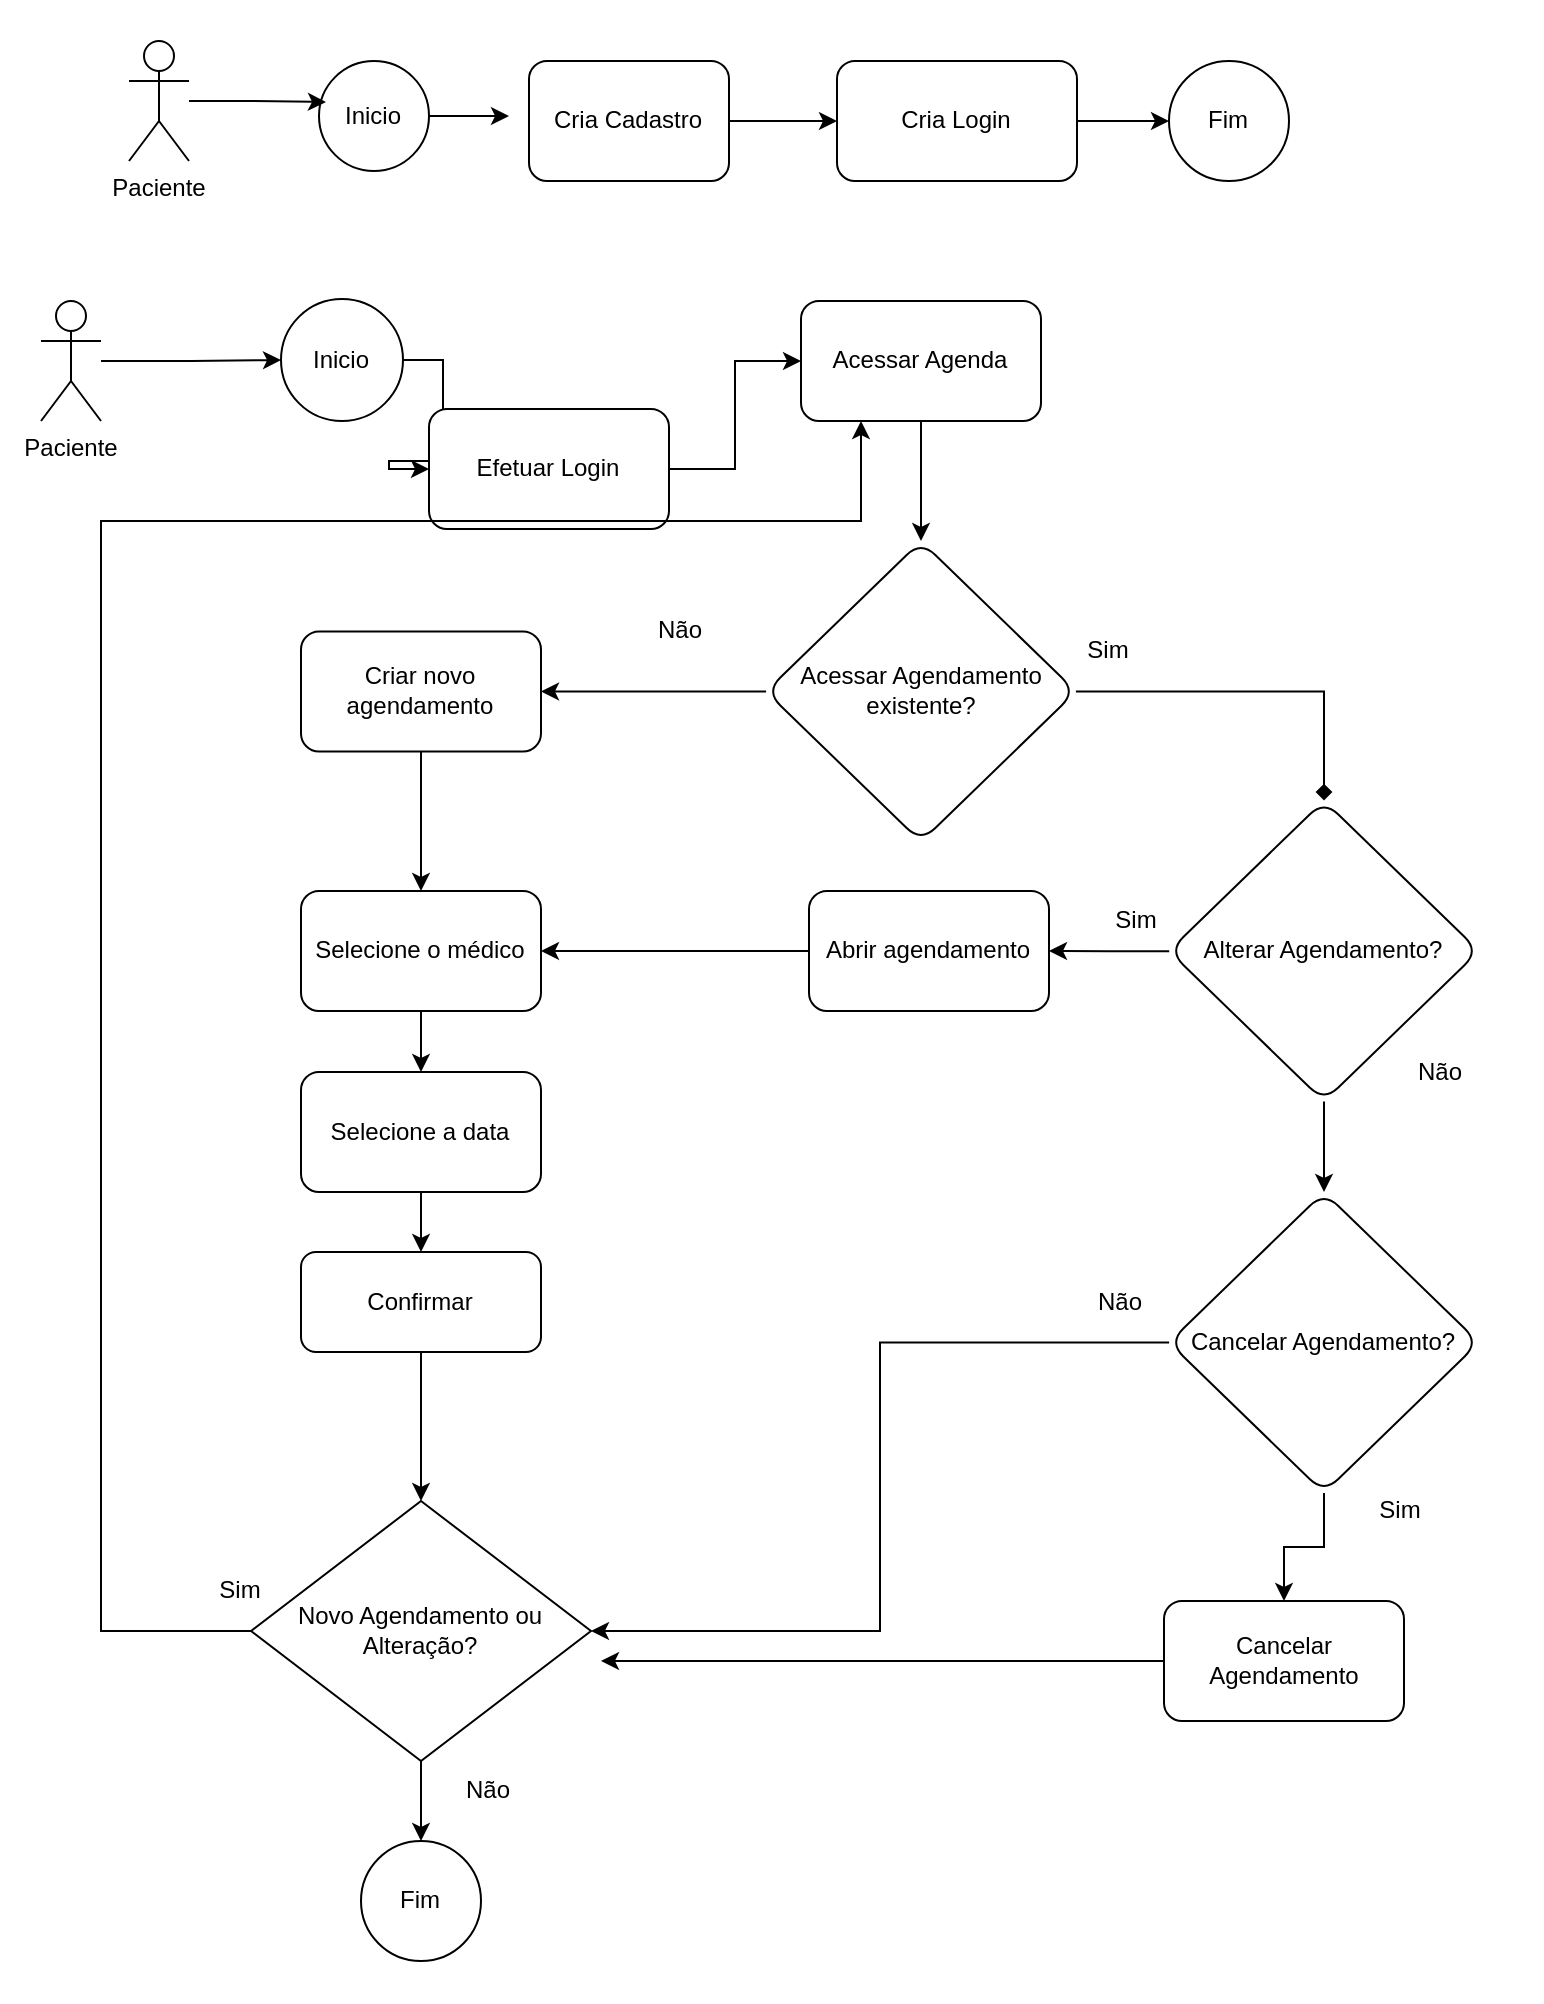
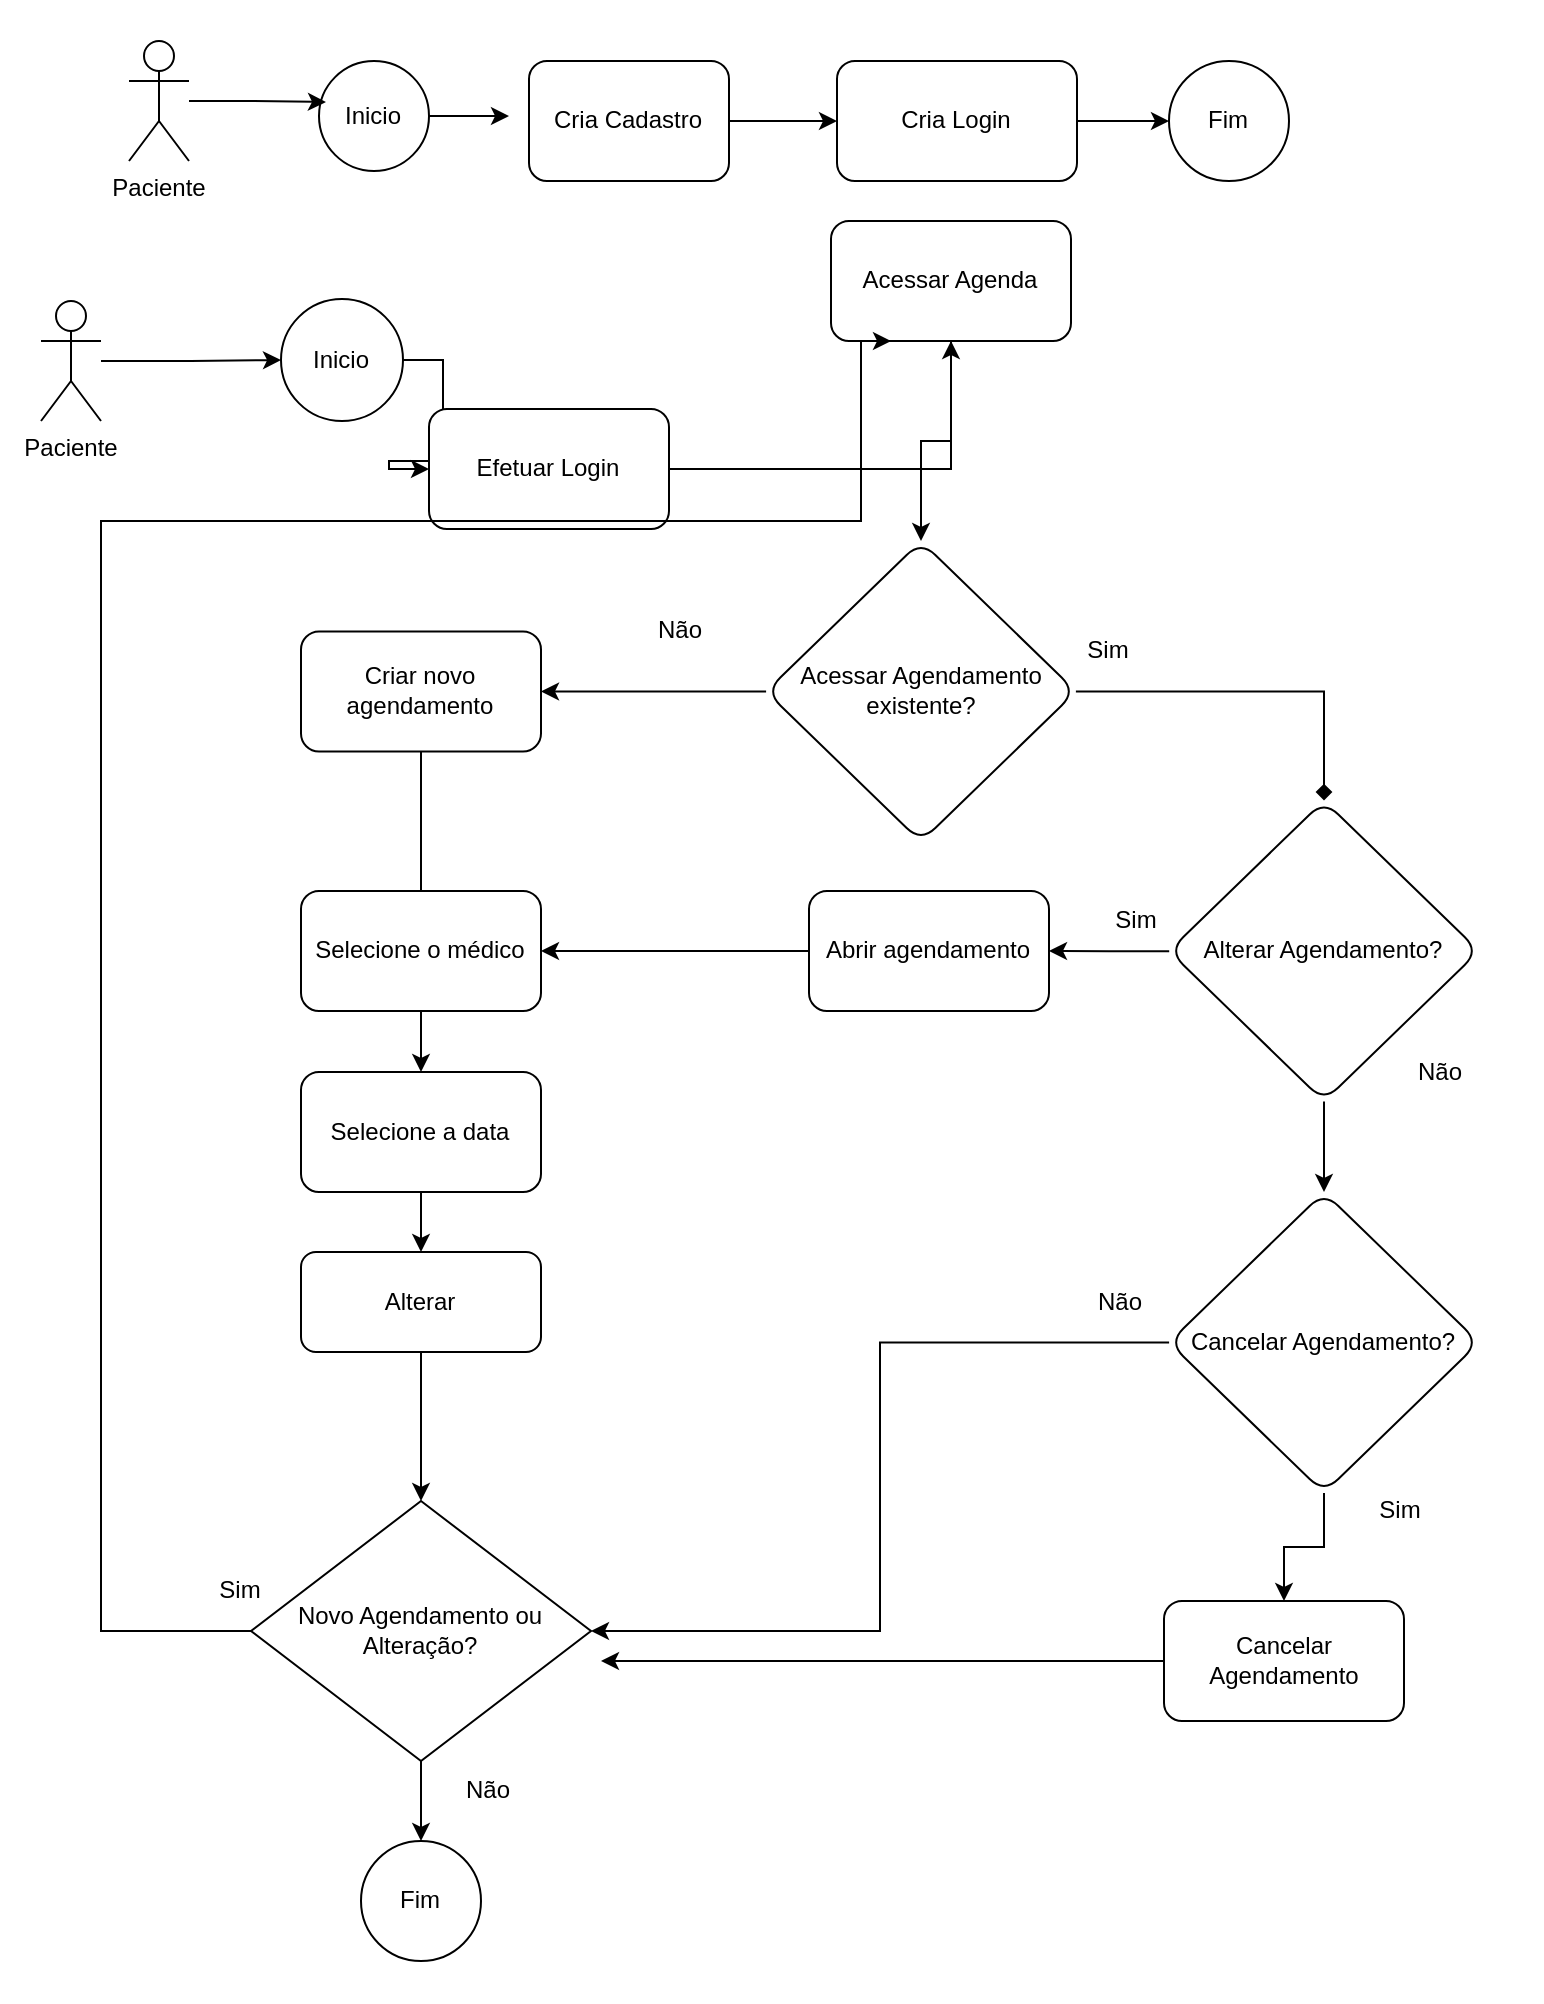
(921, 361) -> (951, 281)
(421, 876) -> (421, 881)
(421, 1303) -> (421, 1303)
